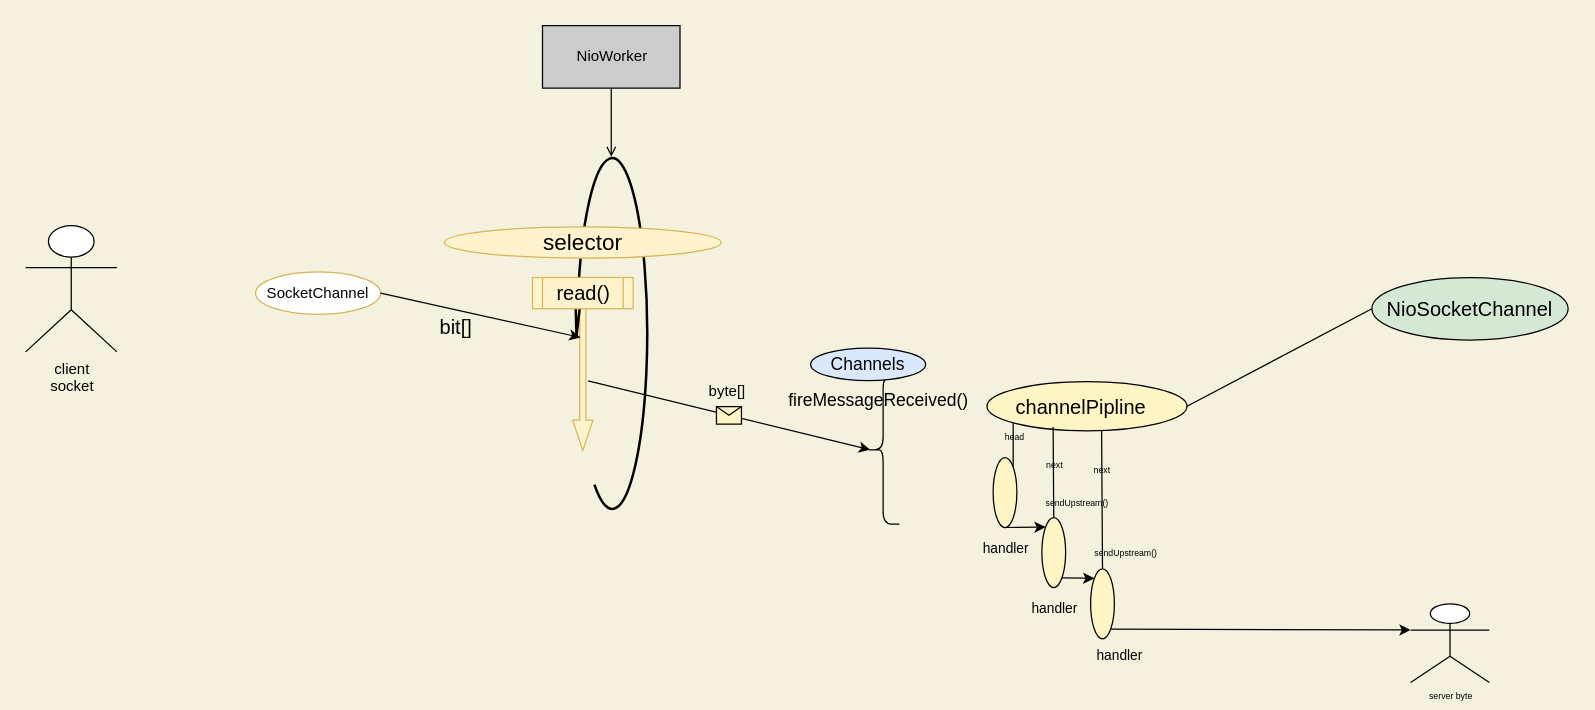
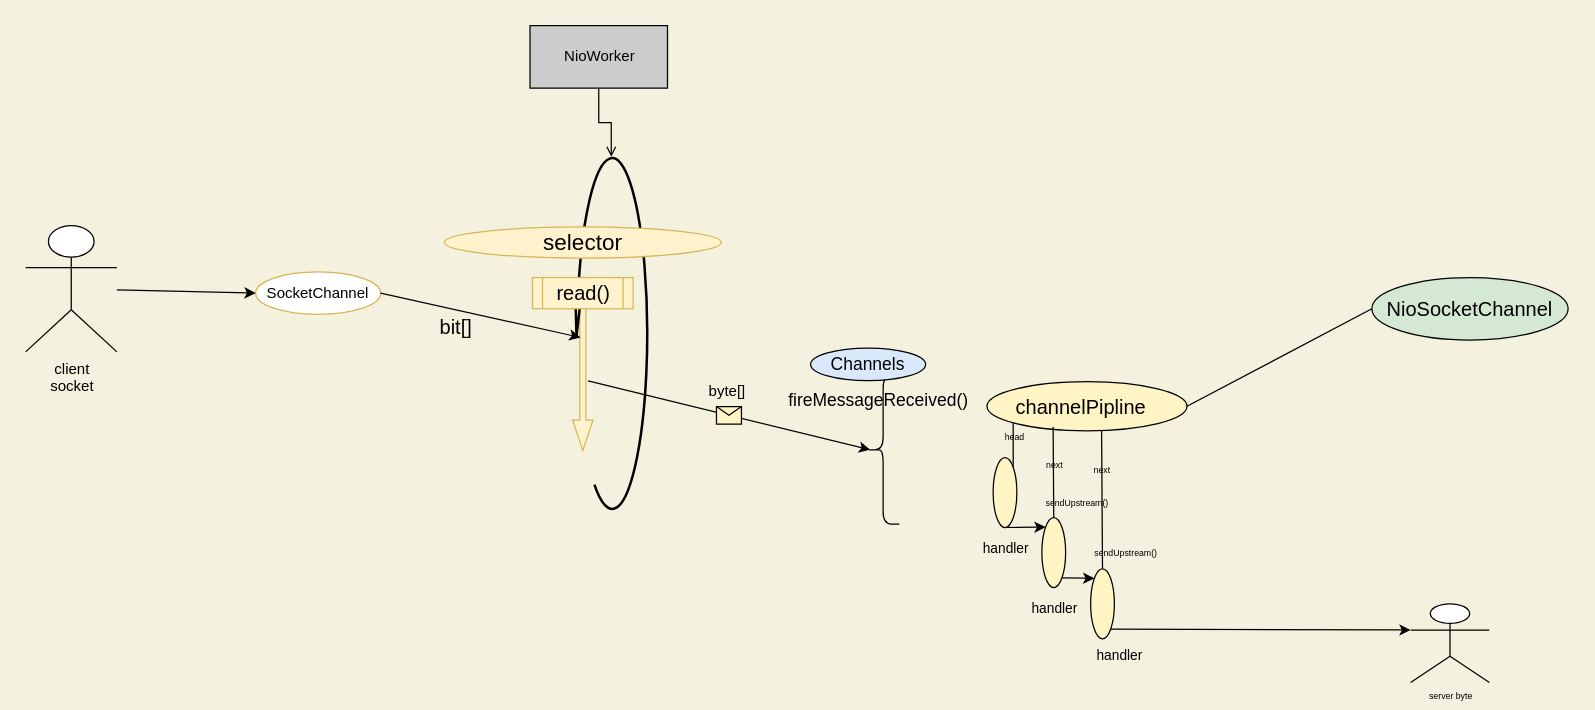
(611, 57) -> (599, 57)
none -> (182, 291)
